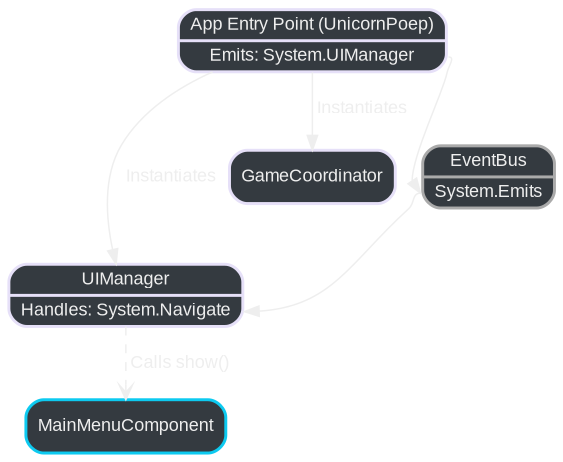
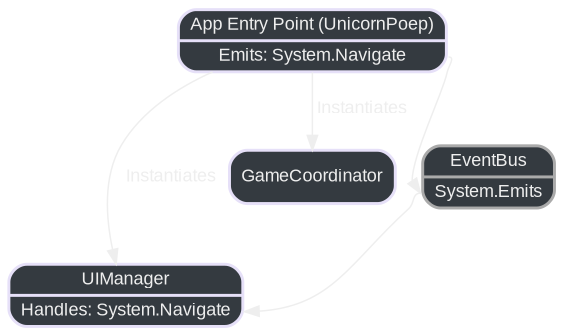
(312, 56) -> (312, 56)
(126, 426) -> none
